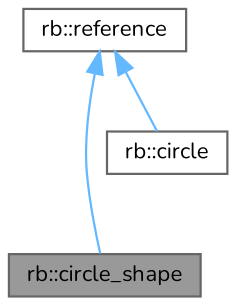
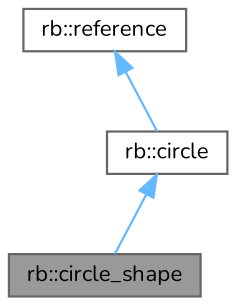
(86, 164) -> (131, 224)
